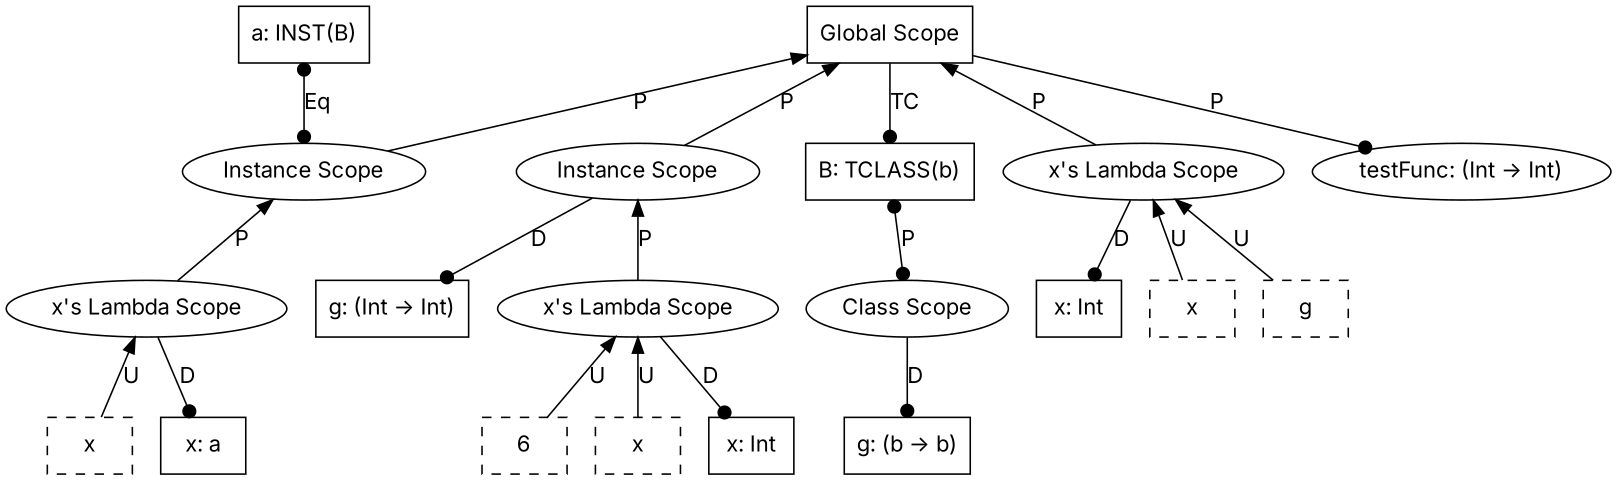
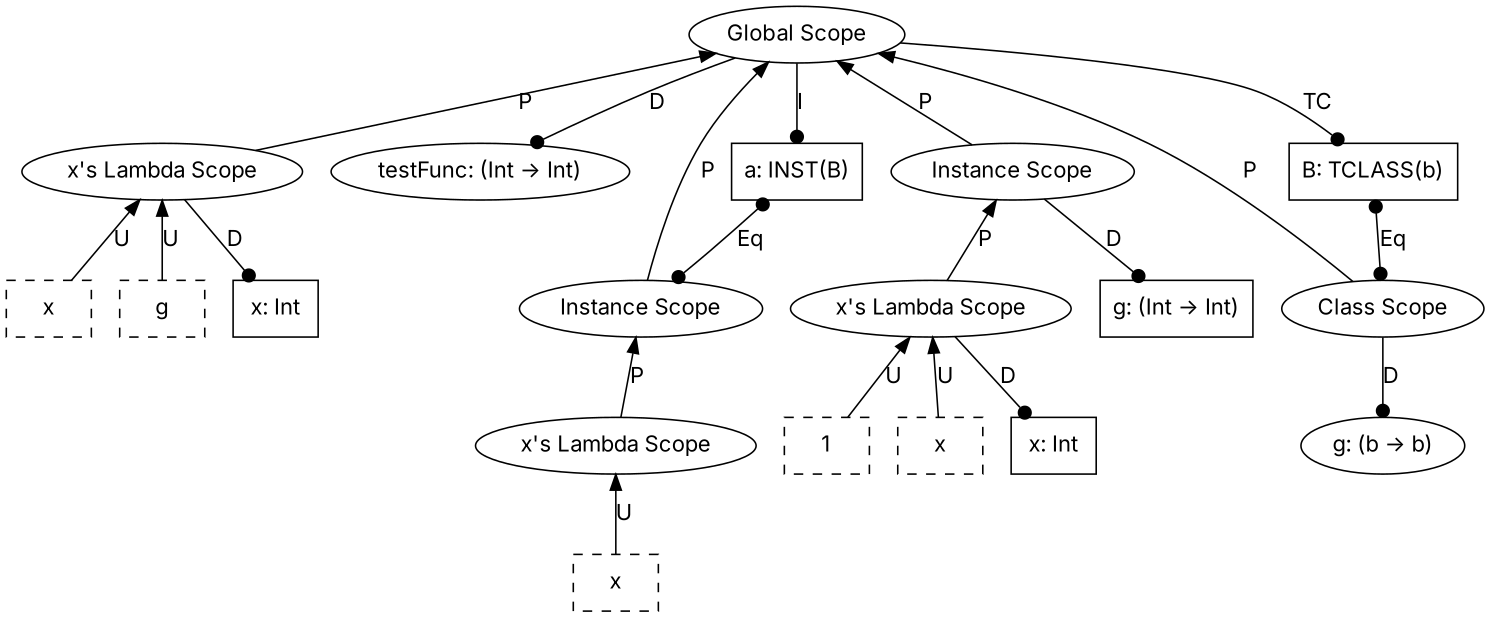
(890, 35) -> (797, 35)
none -> (797, 97)
(1218, 103) -> (657, 103)
none -> (1138, 139)
(909, 240) -> (1393, 240)
(203, 446) -> none
(525, 446) -> (827, 446)
(907, 446) -> (1383, 446)
